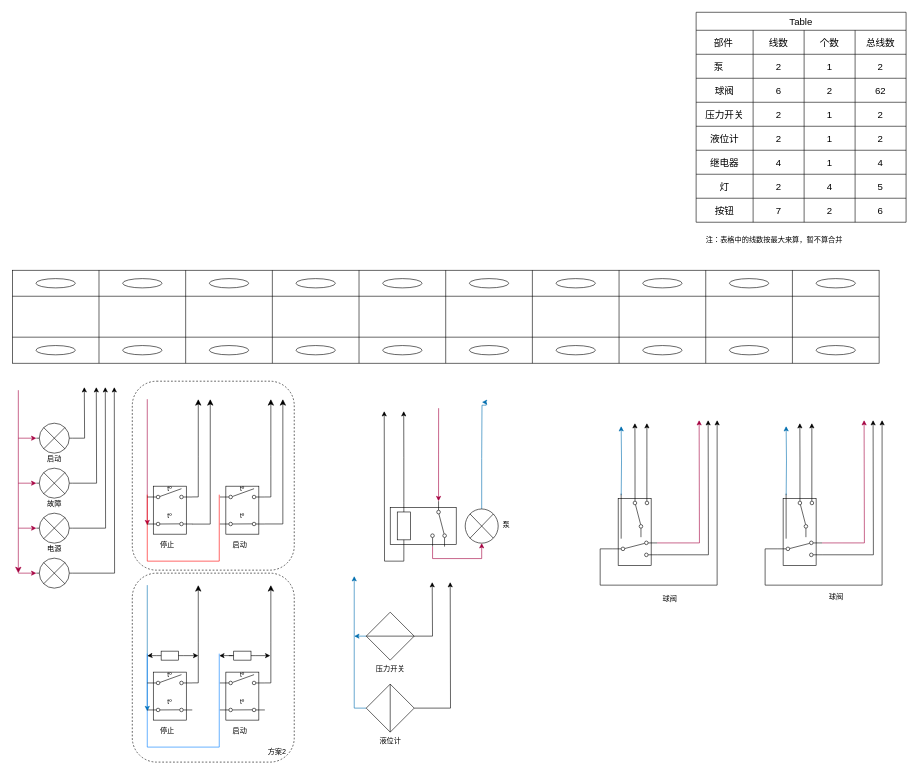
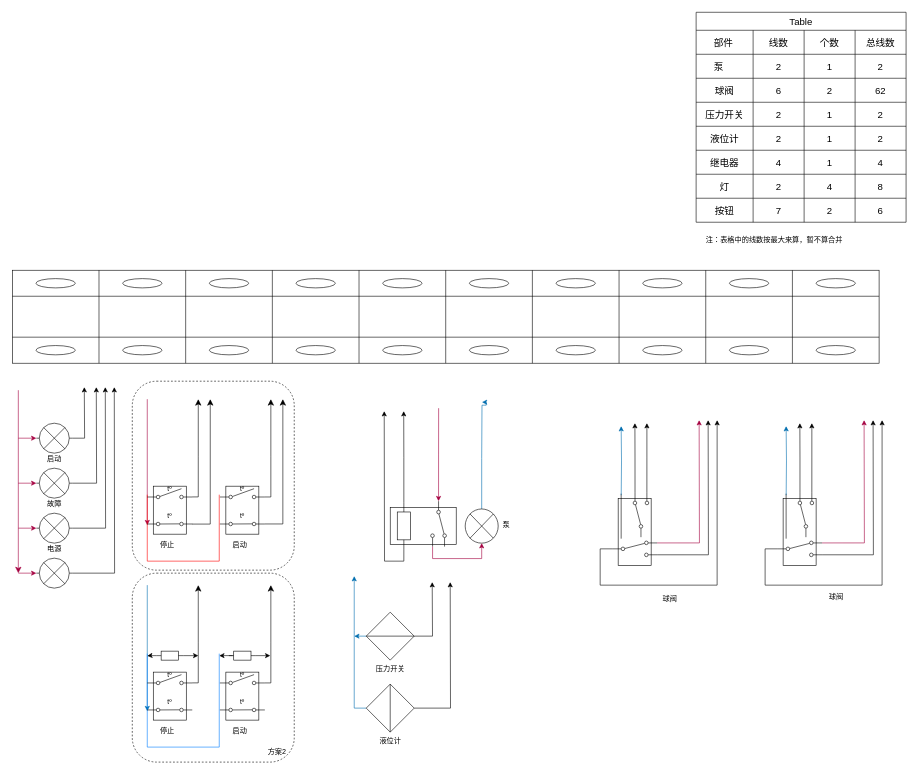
(881, 186) -> (881, 186)
